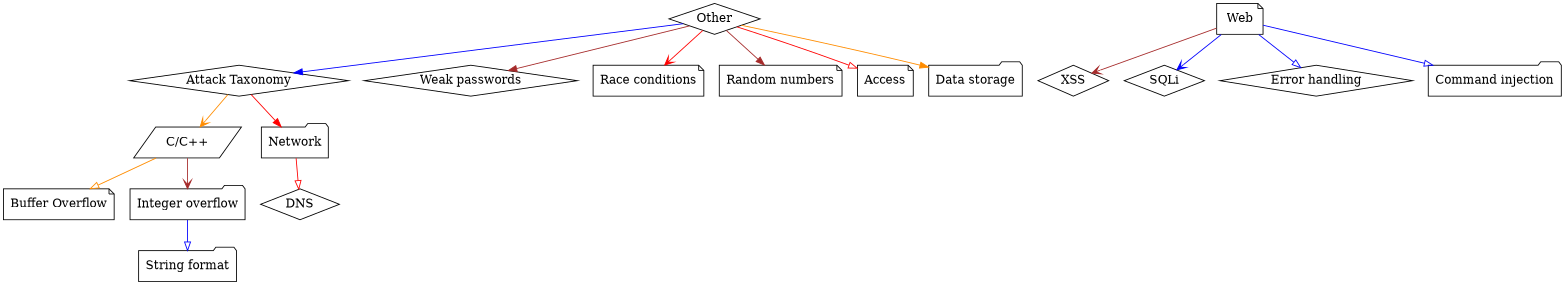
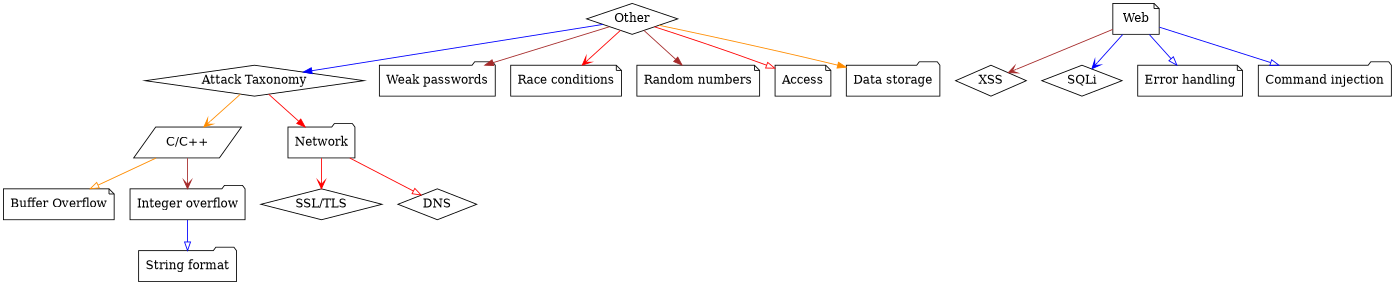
(471, 81) -> (437, 81)
(1316, 81) -> (1190, 81)
none -> (321, 204)
